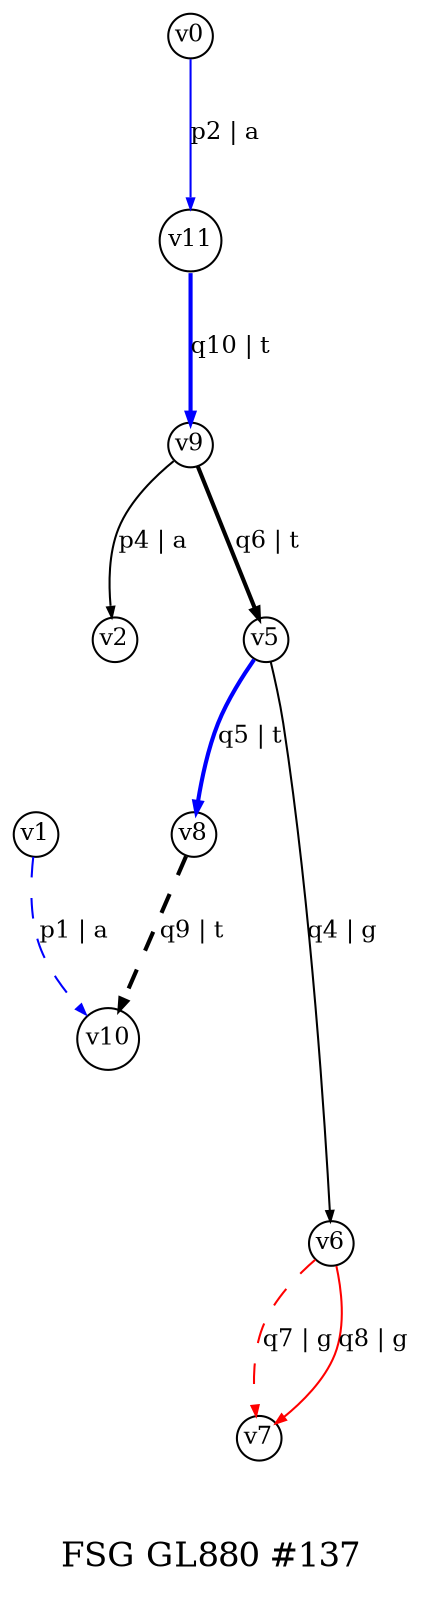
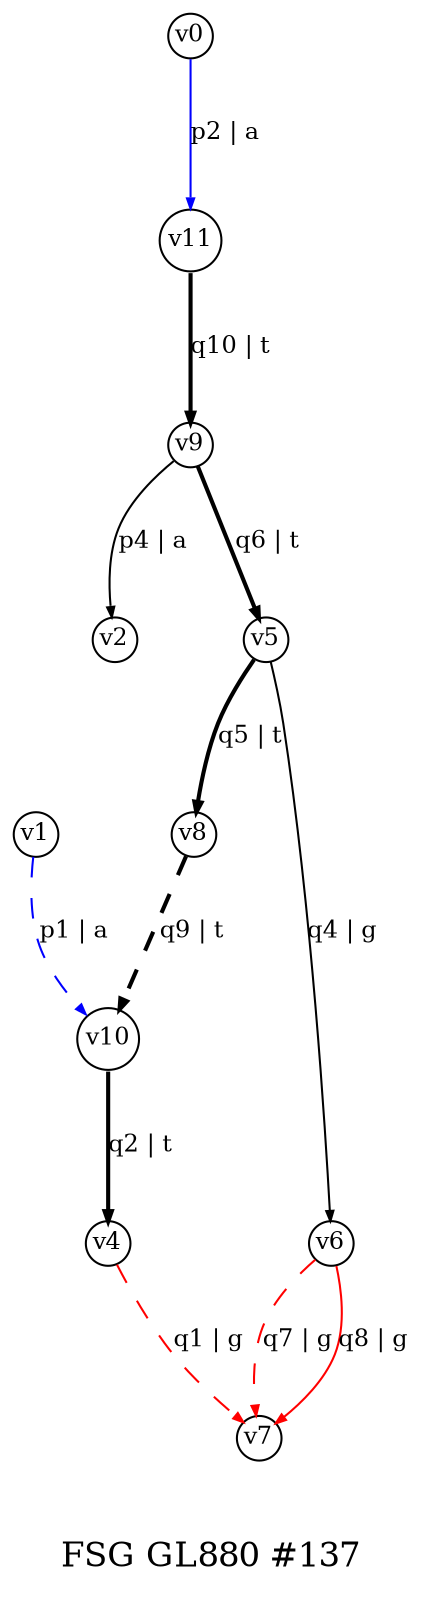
(191, 343) -> (191, 343)
(217, 727) -> (217, 727)
none -> (108, 1243)
